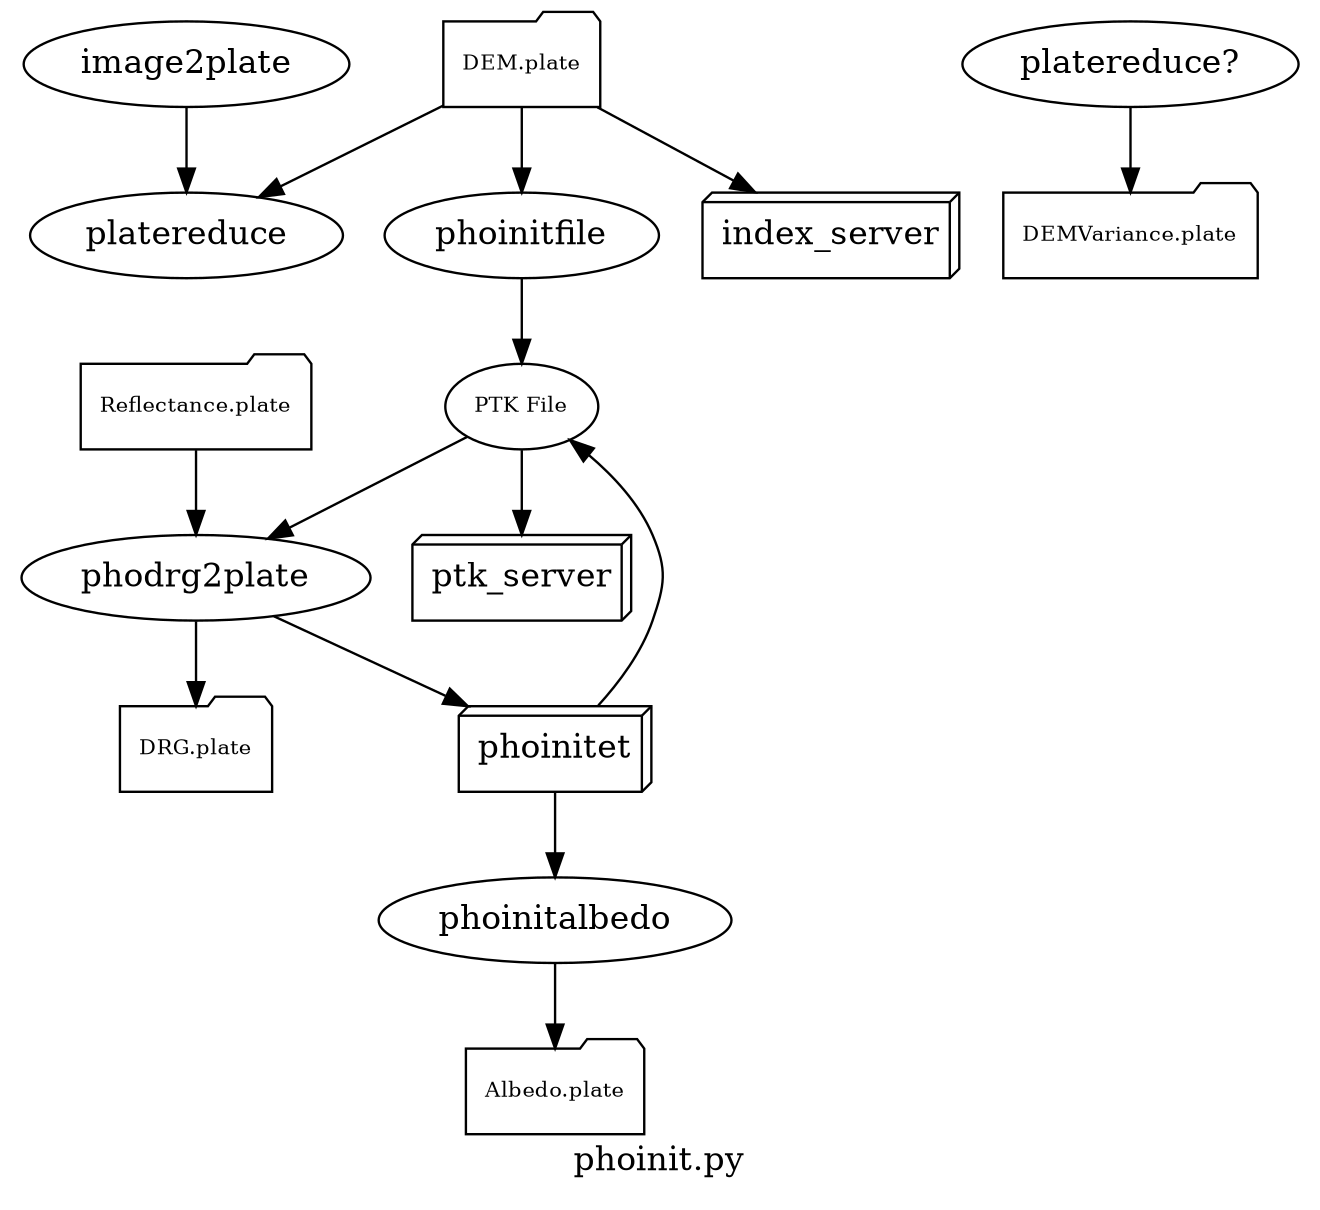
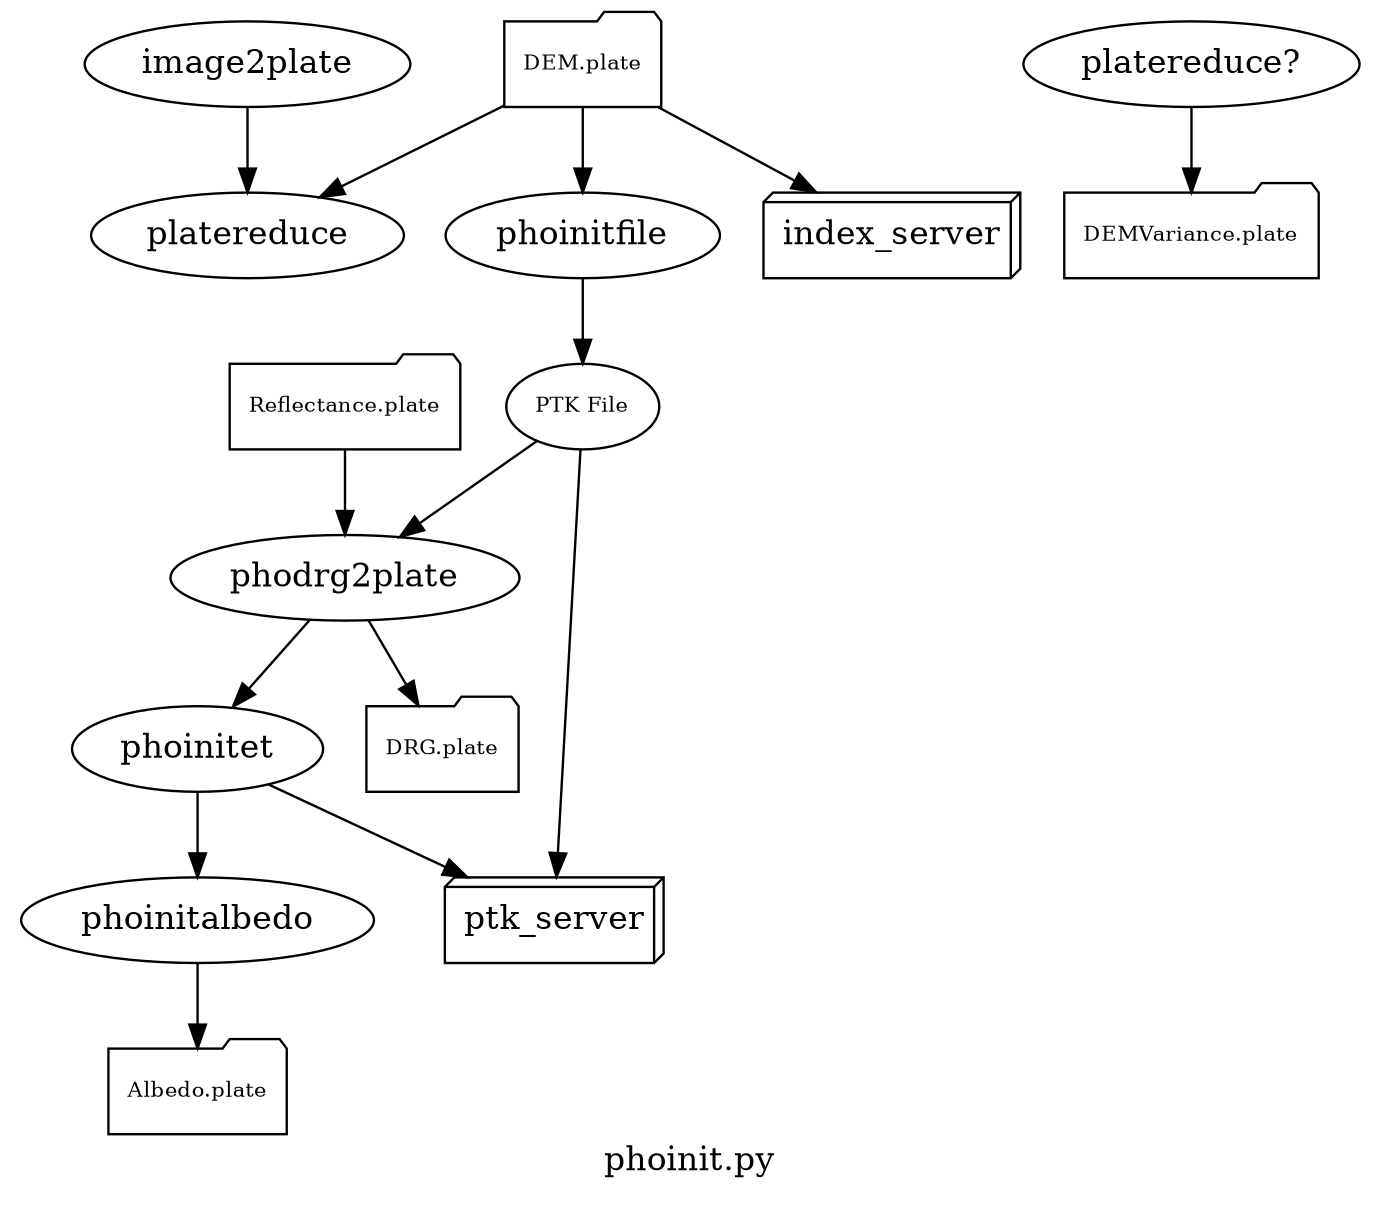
(663, 577) -> (357, 826)
(555, 749) -> (198, 749)
